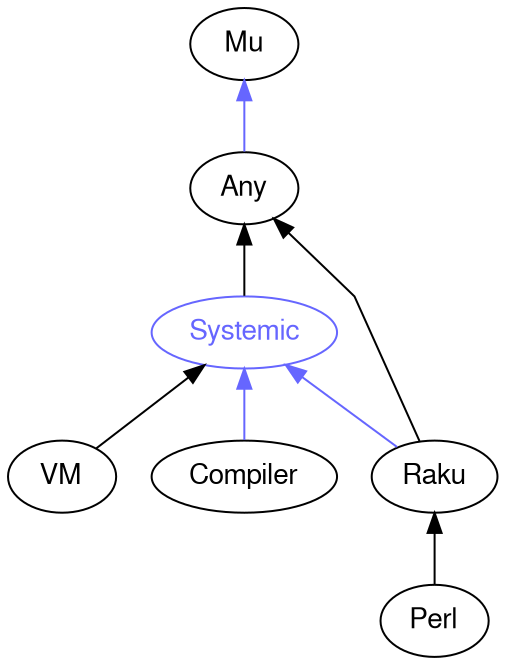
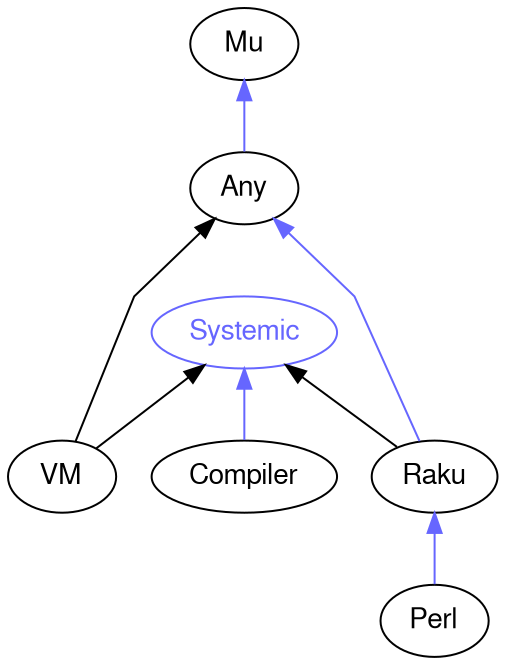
(244, 270) -> (122, 326)
(368, 327) -> (368, 327)
(350, 412) -> (350, 412)
(435, 559) -> (435, 559)
